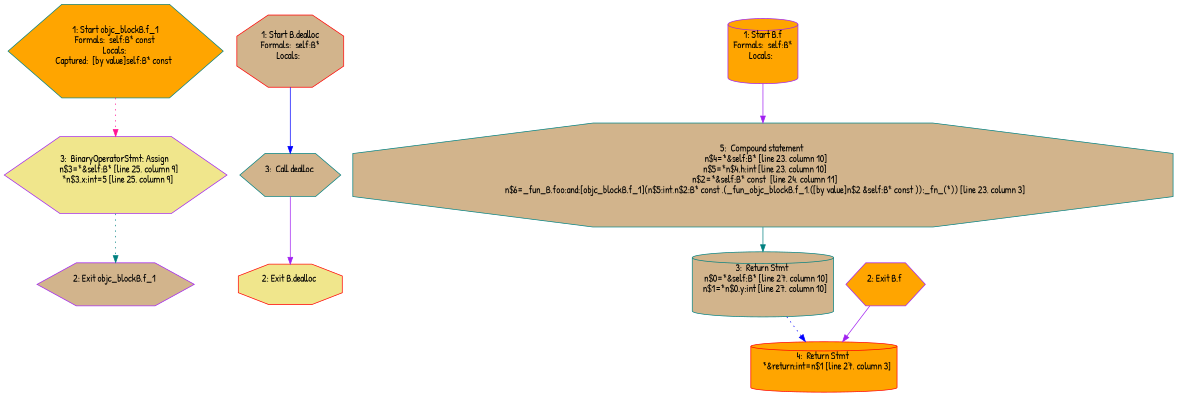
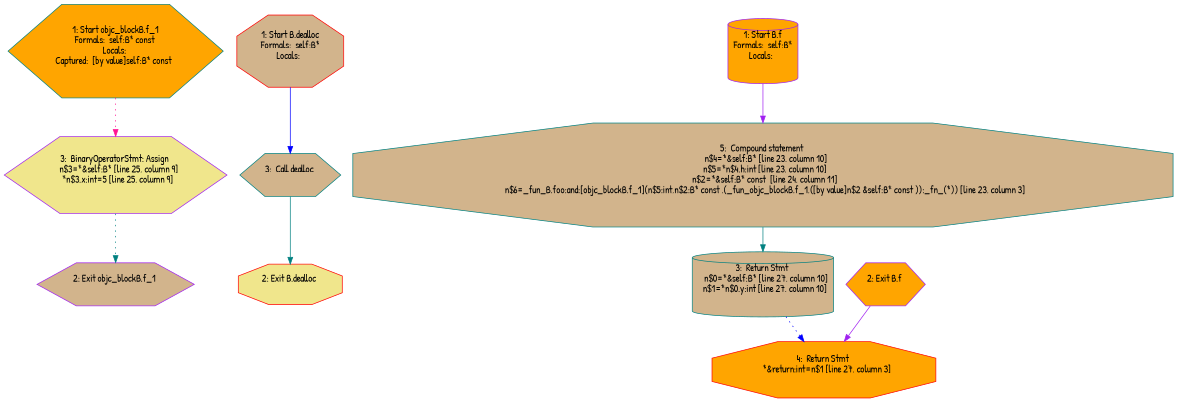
(290, 227) -> (290, 227)
(824, 367) -> (824, 370)
